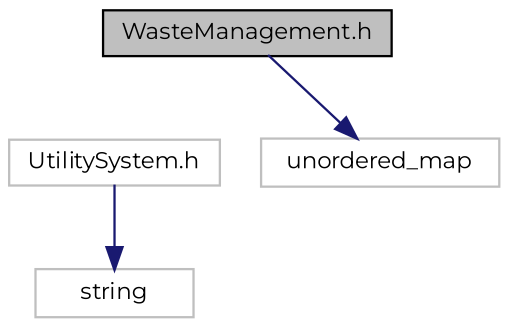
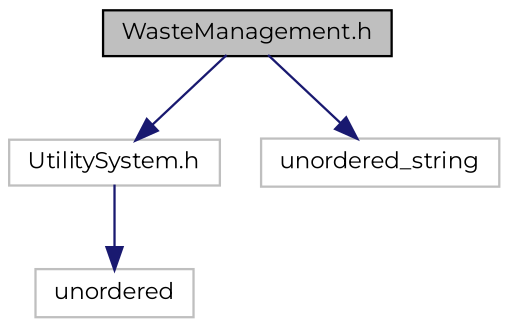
none -> (190, 90)
(380, 163) -> (380, 163)
(115, 293) -> (115, 293)
